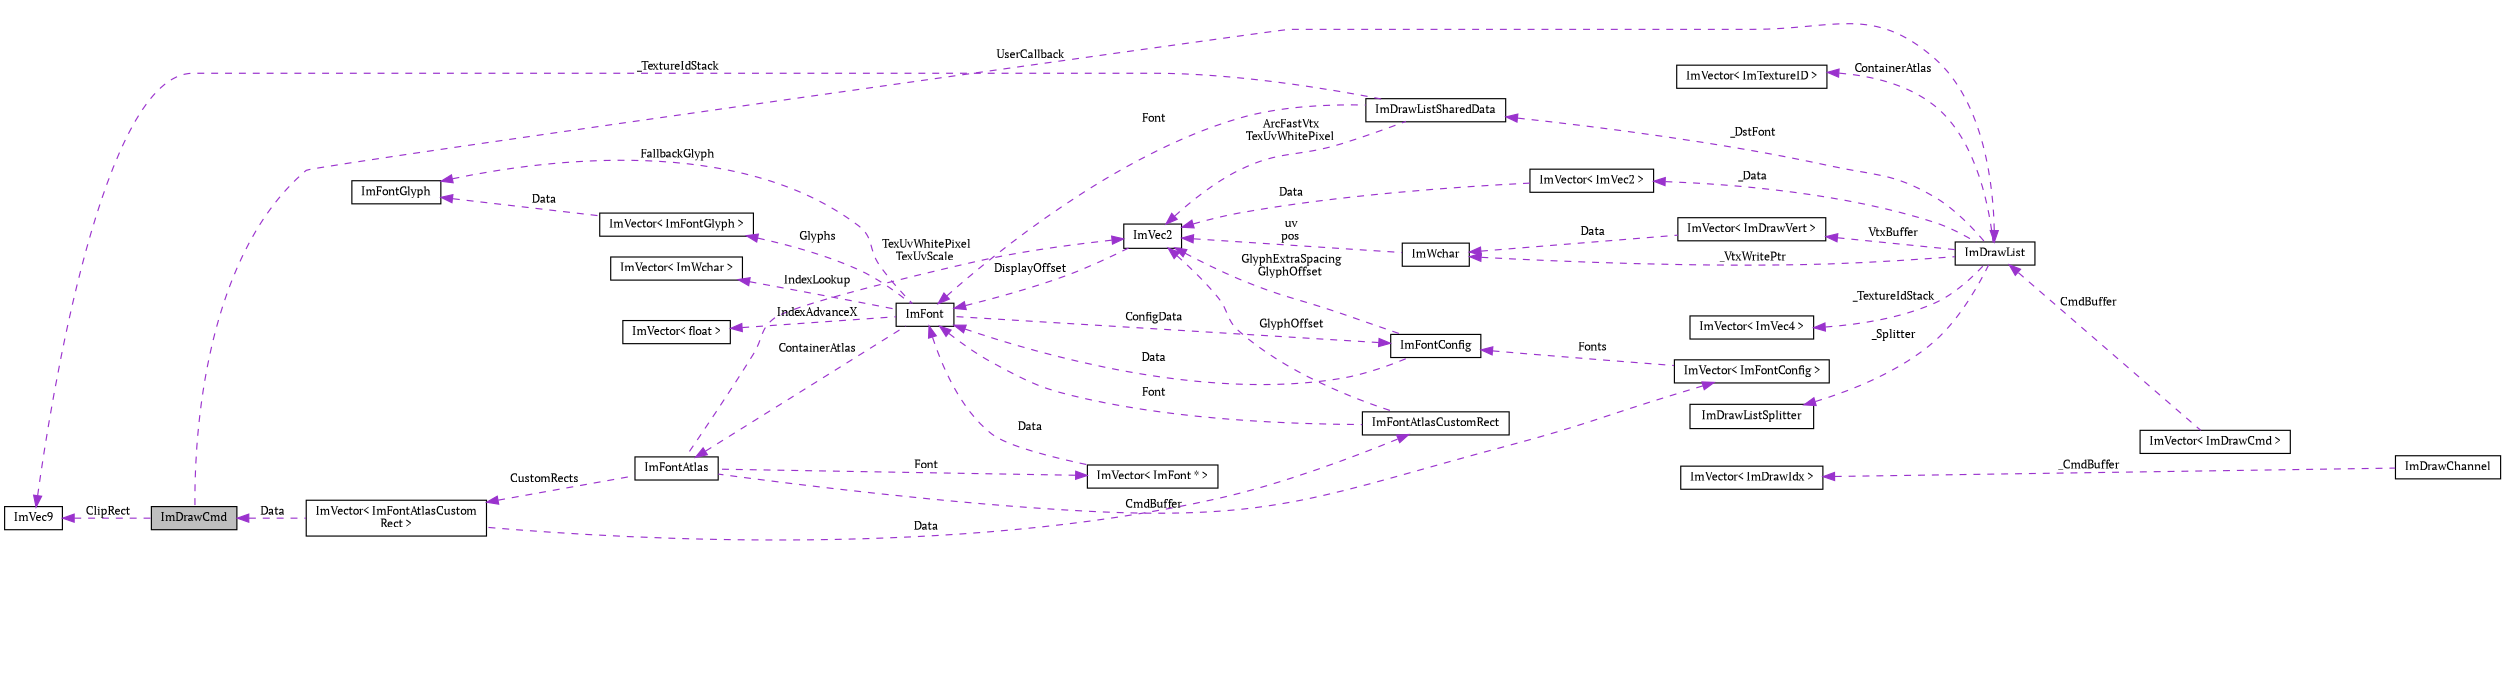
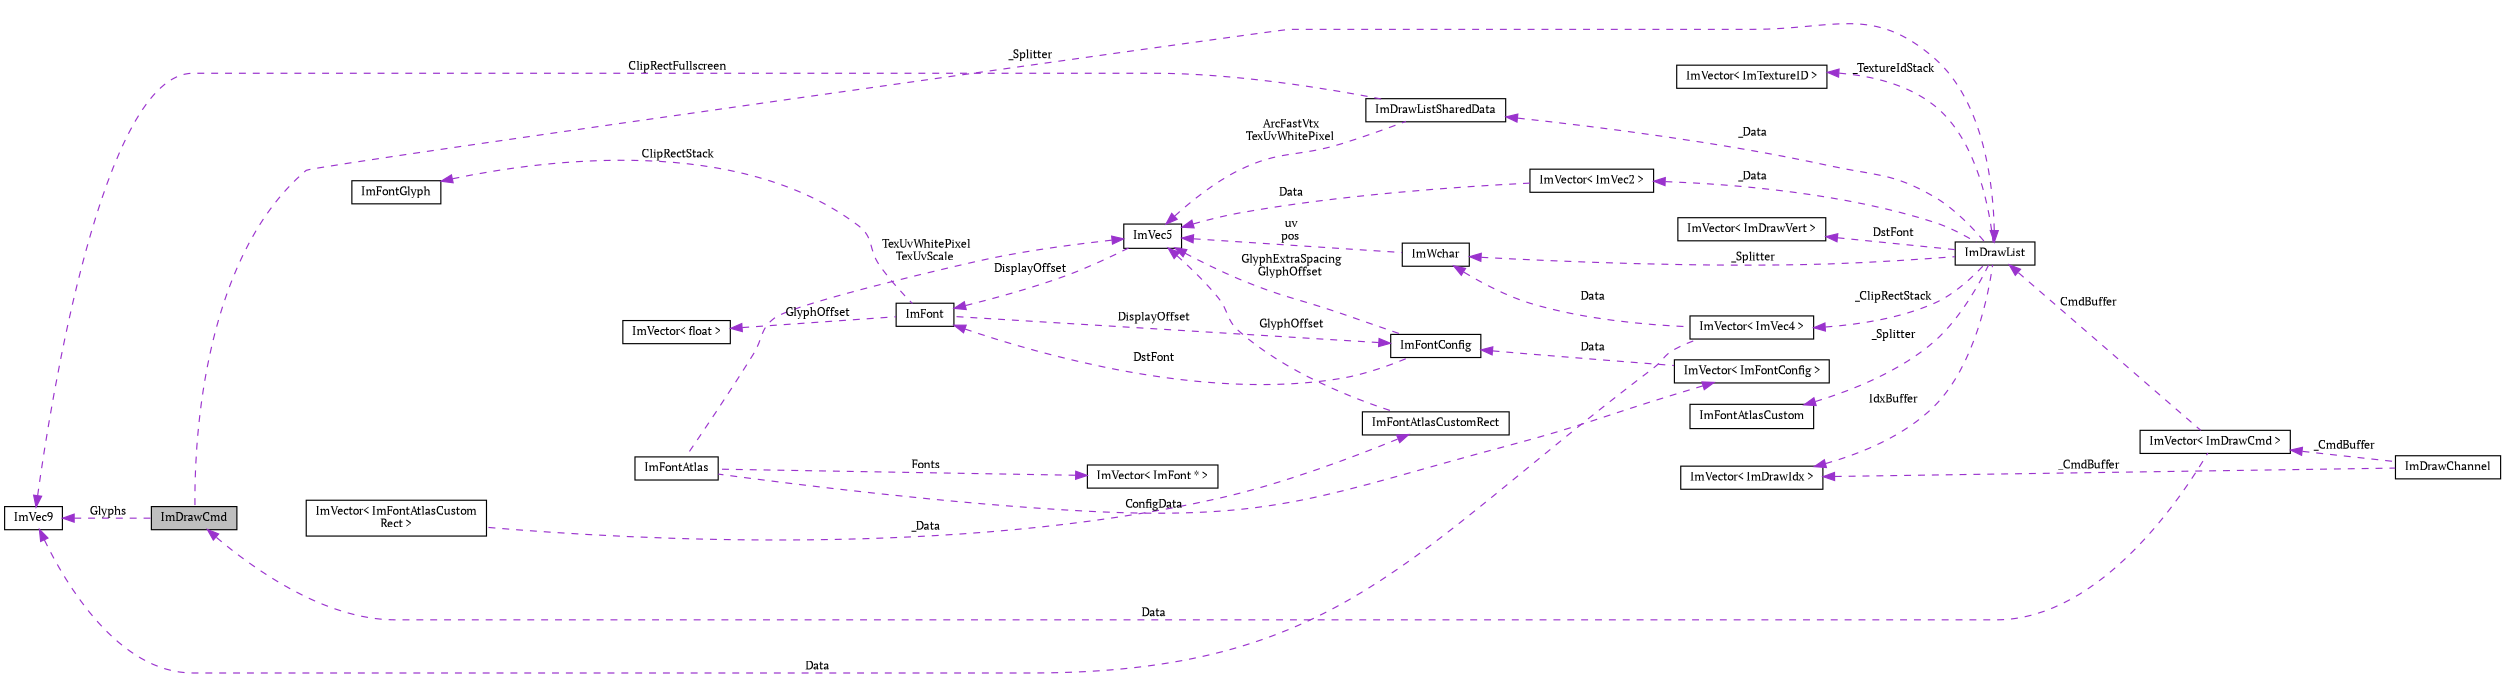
(1029, 55) -> (1029, 55)
(677, 67) -> (677, 67)
(1892, 69) -> (1892, 69)
(1752, 133) -> (1752, 133)
(677, 155) -> (677, 155)
(1139, 160) -> none
(677, 225) -> none
(1892, 233) -> (1892, 233)
(1153, 236) -> (1153, 236)
(1579, 243) -> (1573, 314)
(1752, 258) -> (1752, 258)
(677, 269) -> none
(1892, 297) -> (1892, 297)
(816, 313) -> (816, 313)
(1153, 318) -> (1153, 318)
(1592, 348) -> (1592, 348)
(1153, 358) -> (1153, 358)
(806, 389) -> none
none -> (1944, 394)
(1147, 410) -> none
(1752, 416) -> (1752, 416)
(988, 431) -> none
none -> (2349, 457)
(925, 466) -> (925, 466)
(567, 488) -> none
(1153, 505) -> (1153, 505)
(107, 512) -> (107, 512)
(277, 518) -> (1236, 620)
(925, 527) -> (925, 527)
none -> (892, 673)
